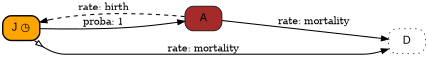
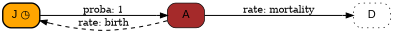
(210, 54) -> none
